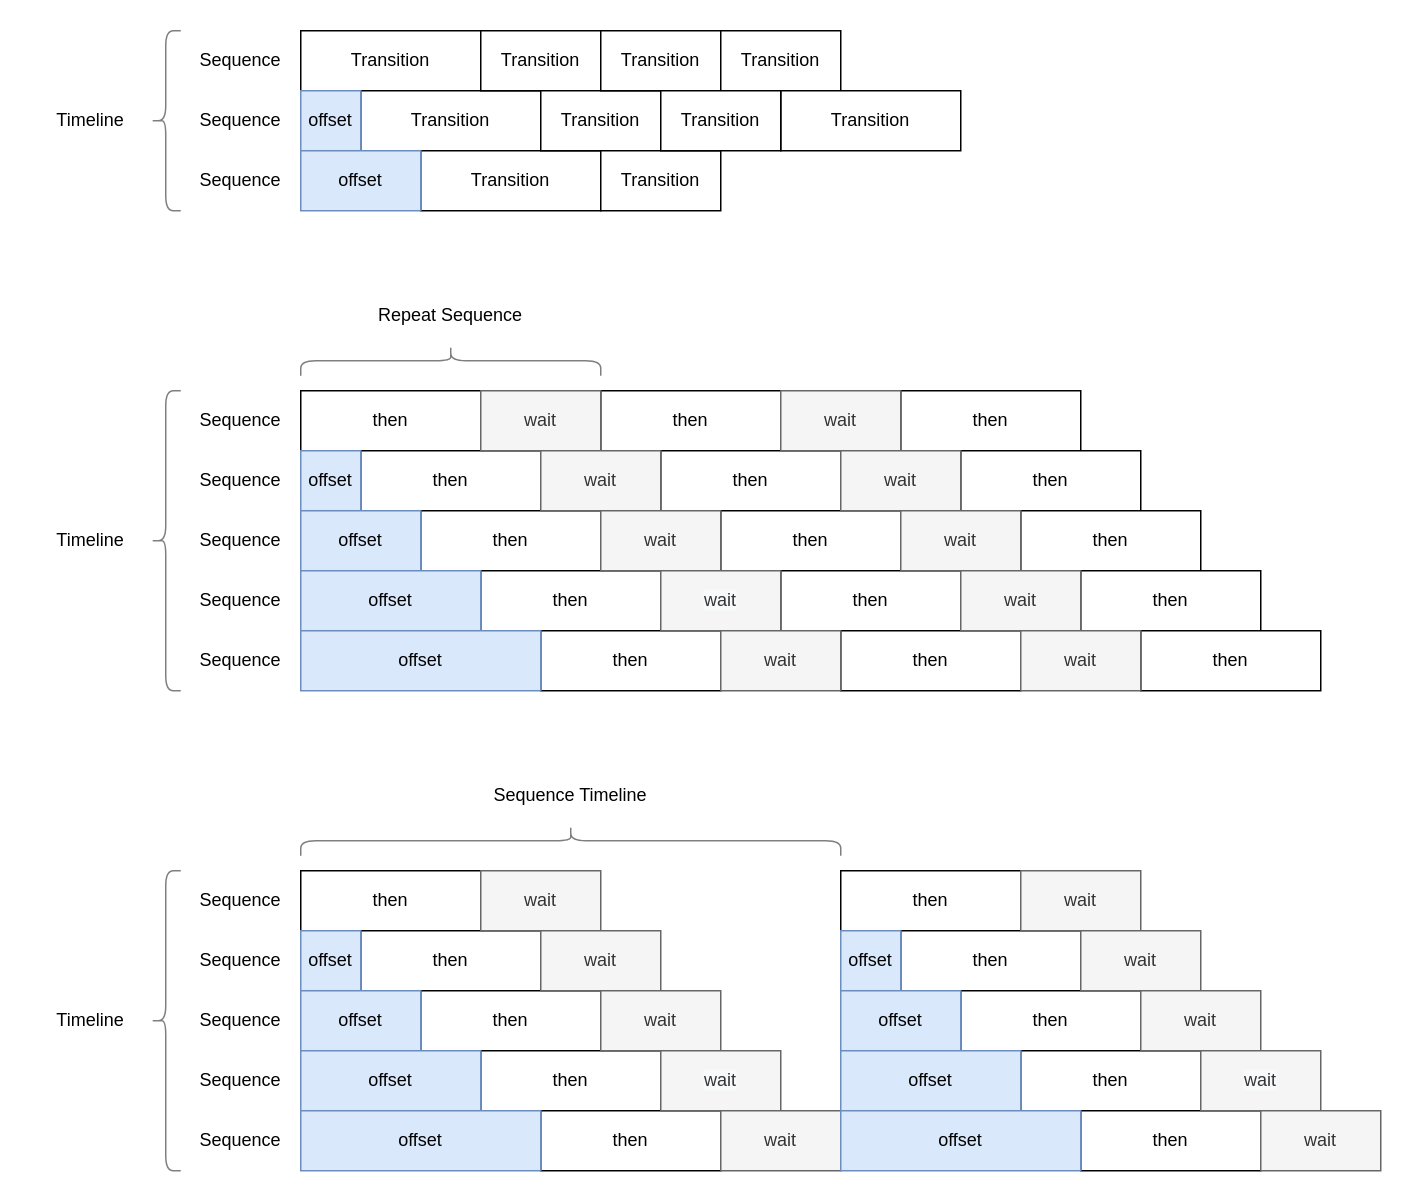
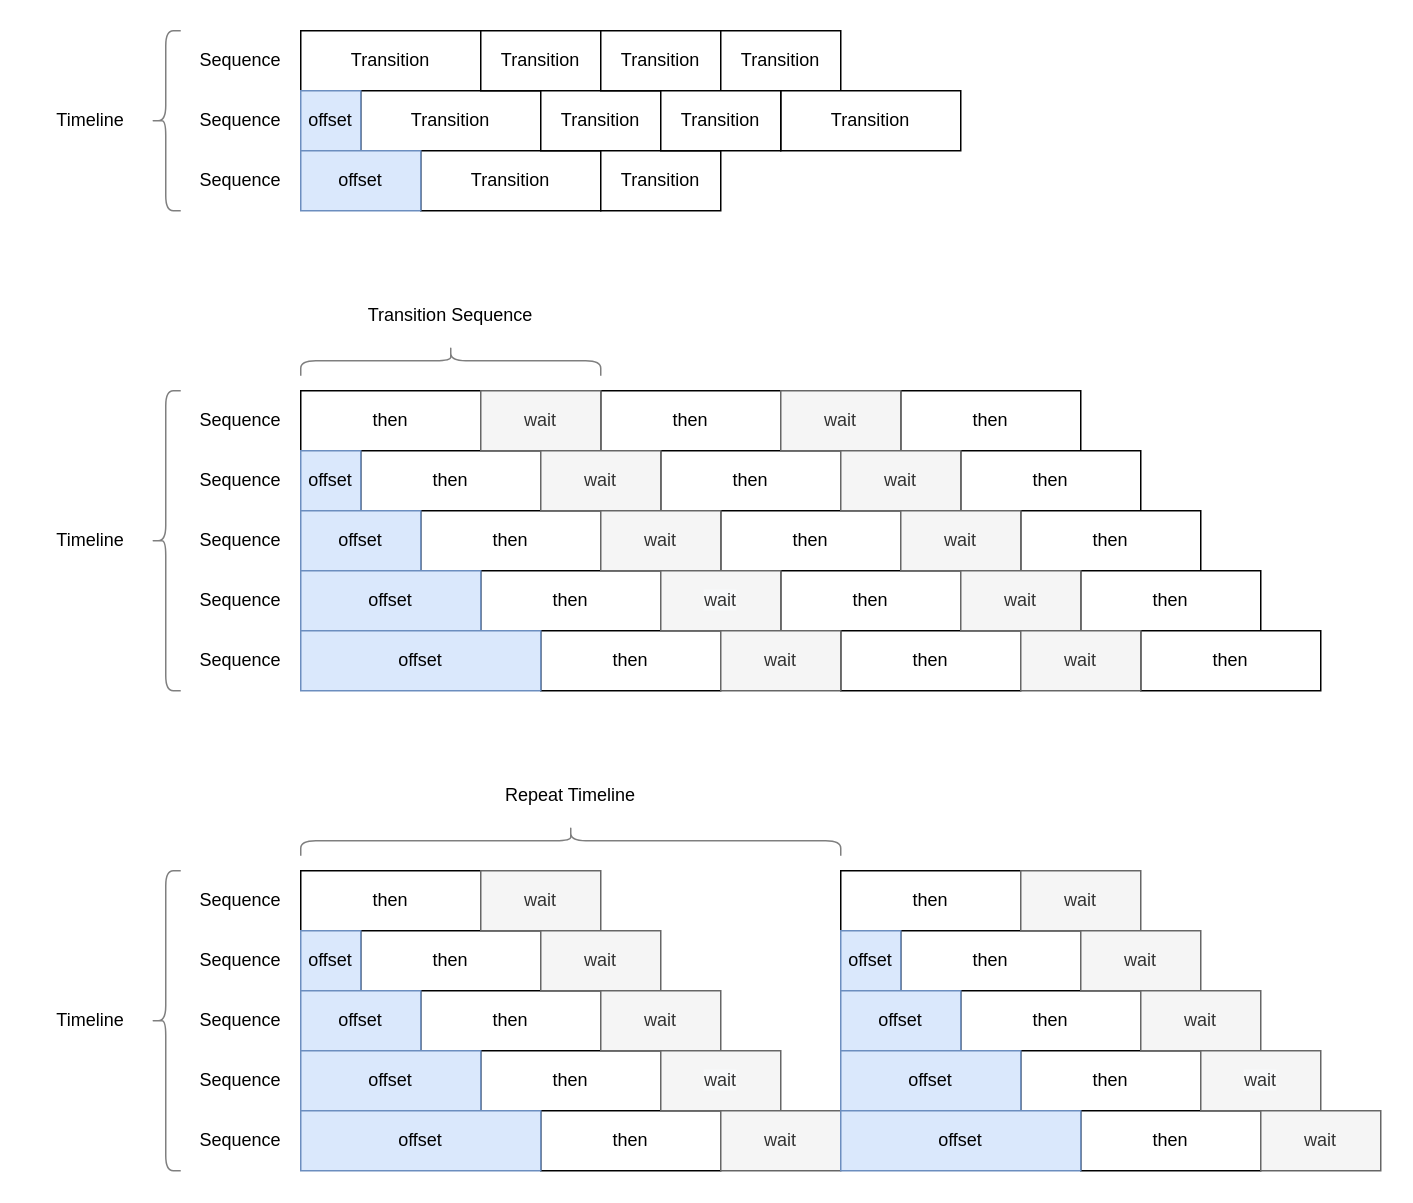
(451, 316) -> (451, 316)
(571, 796) -> (571, 796)
